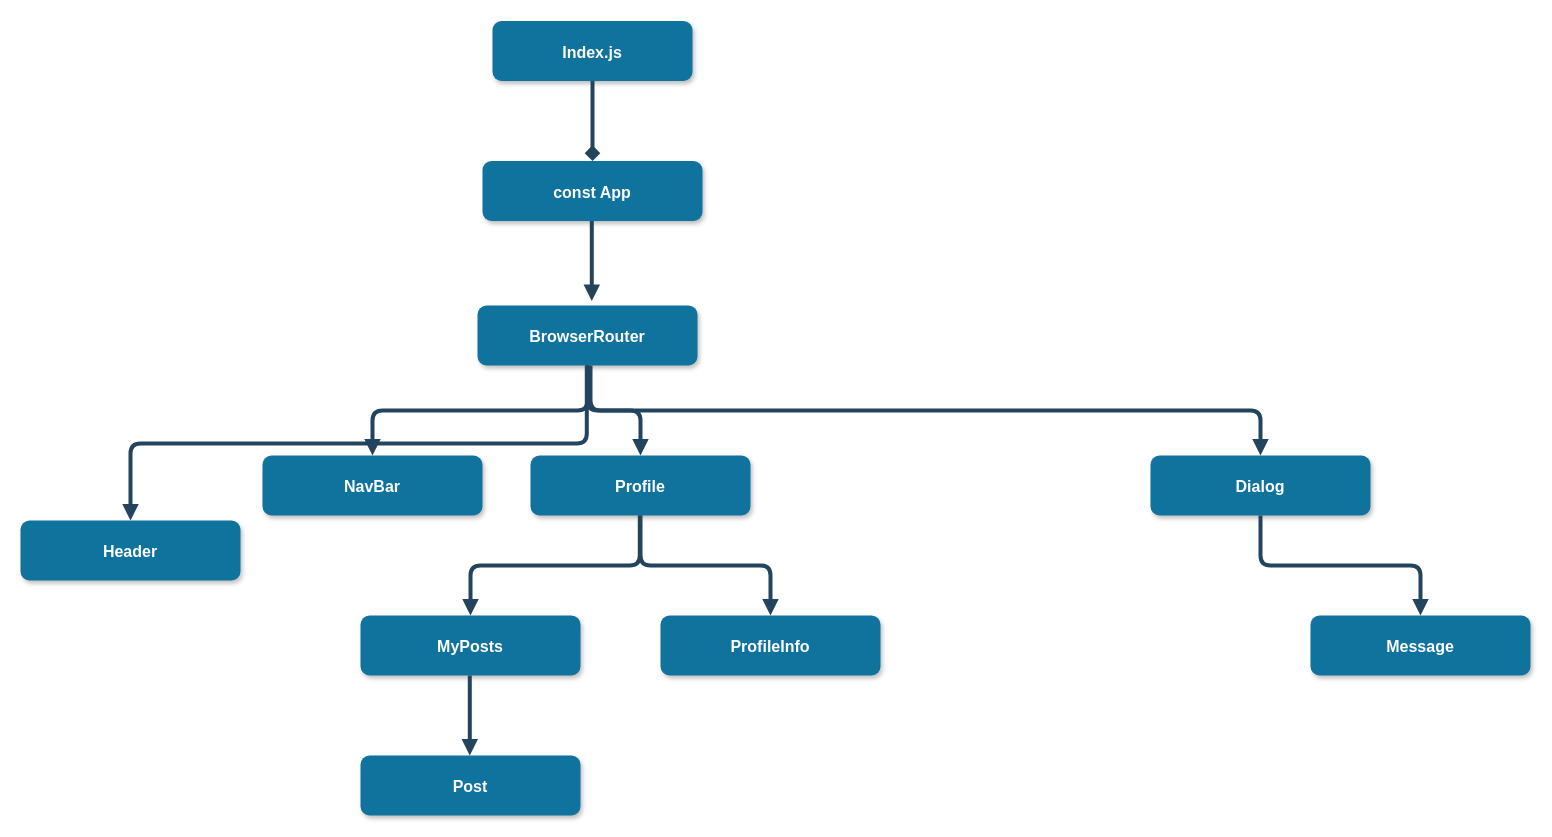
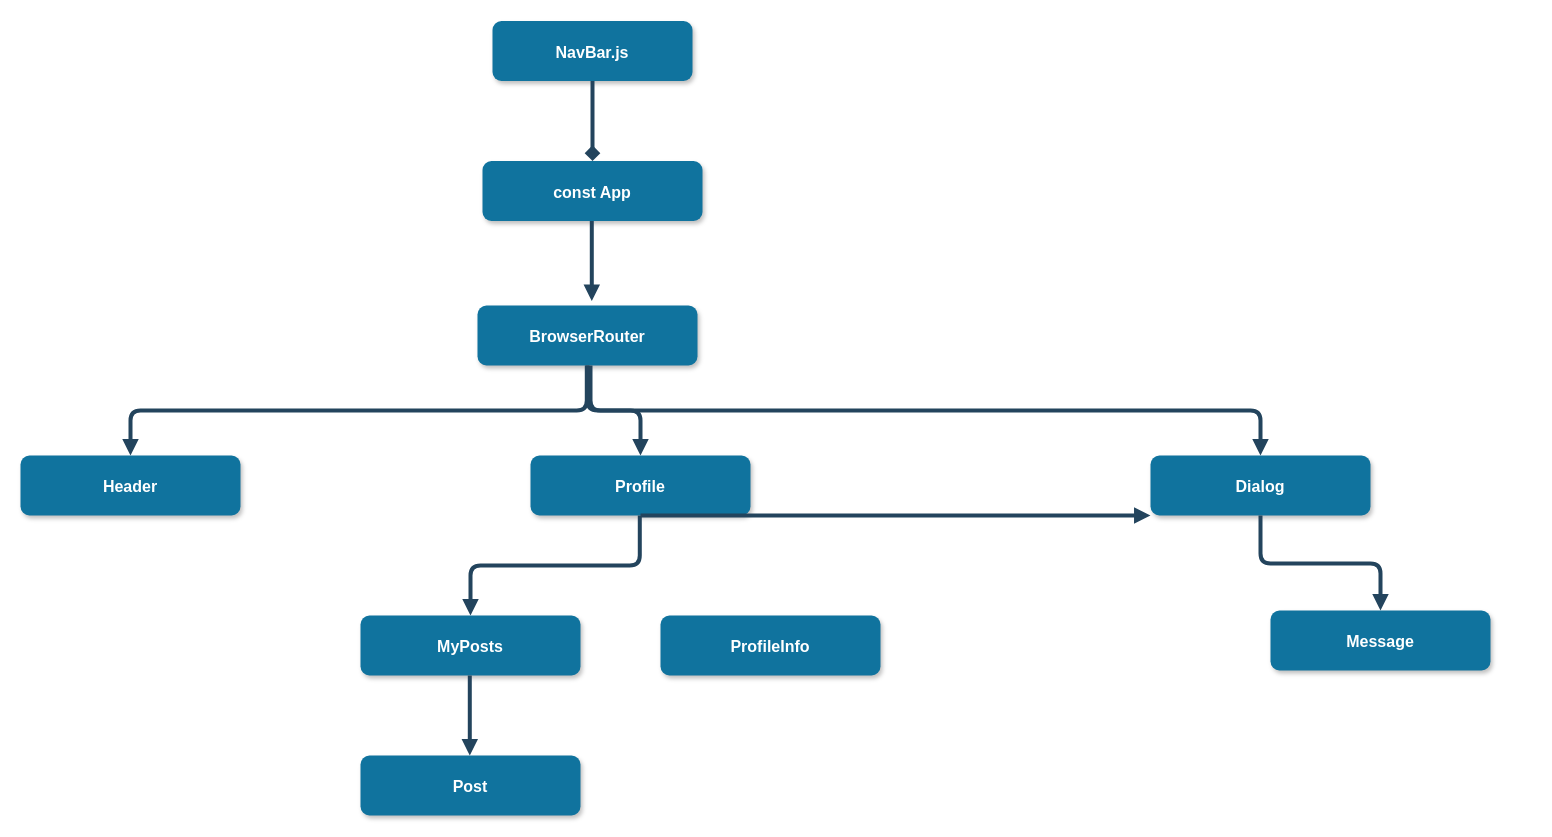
(592, 52) -> (592, 52)
(373, 428) -> none
(373, 486) -> none
(131, 551) -> (131, 486)
(719, 566) -> (889, 516)
(1421, 646) -> (1381, 641)
